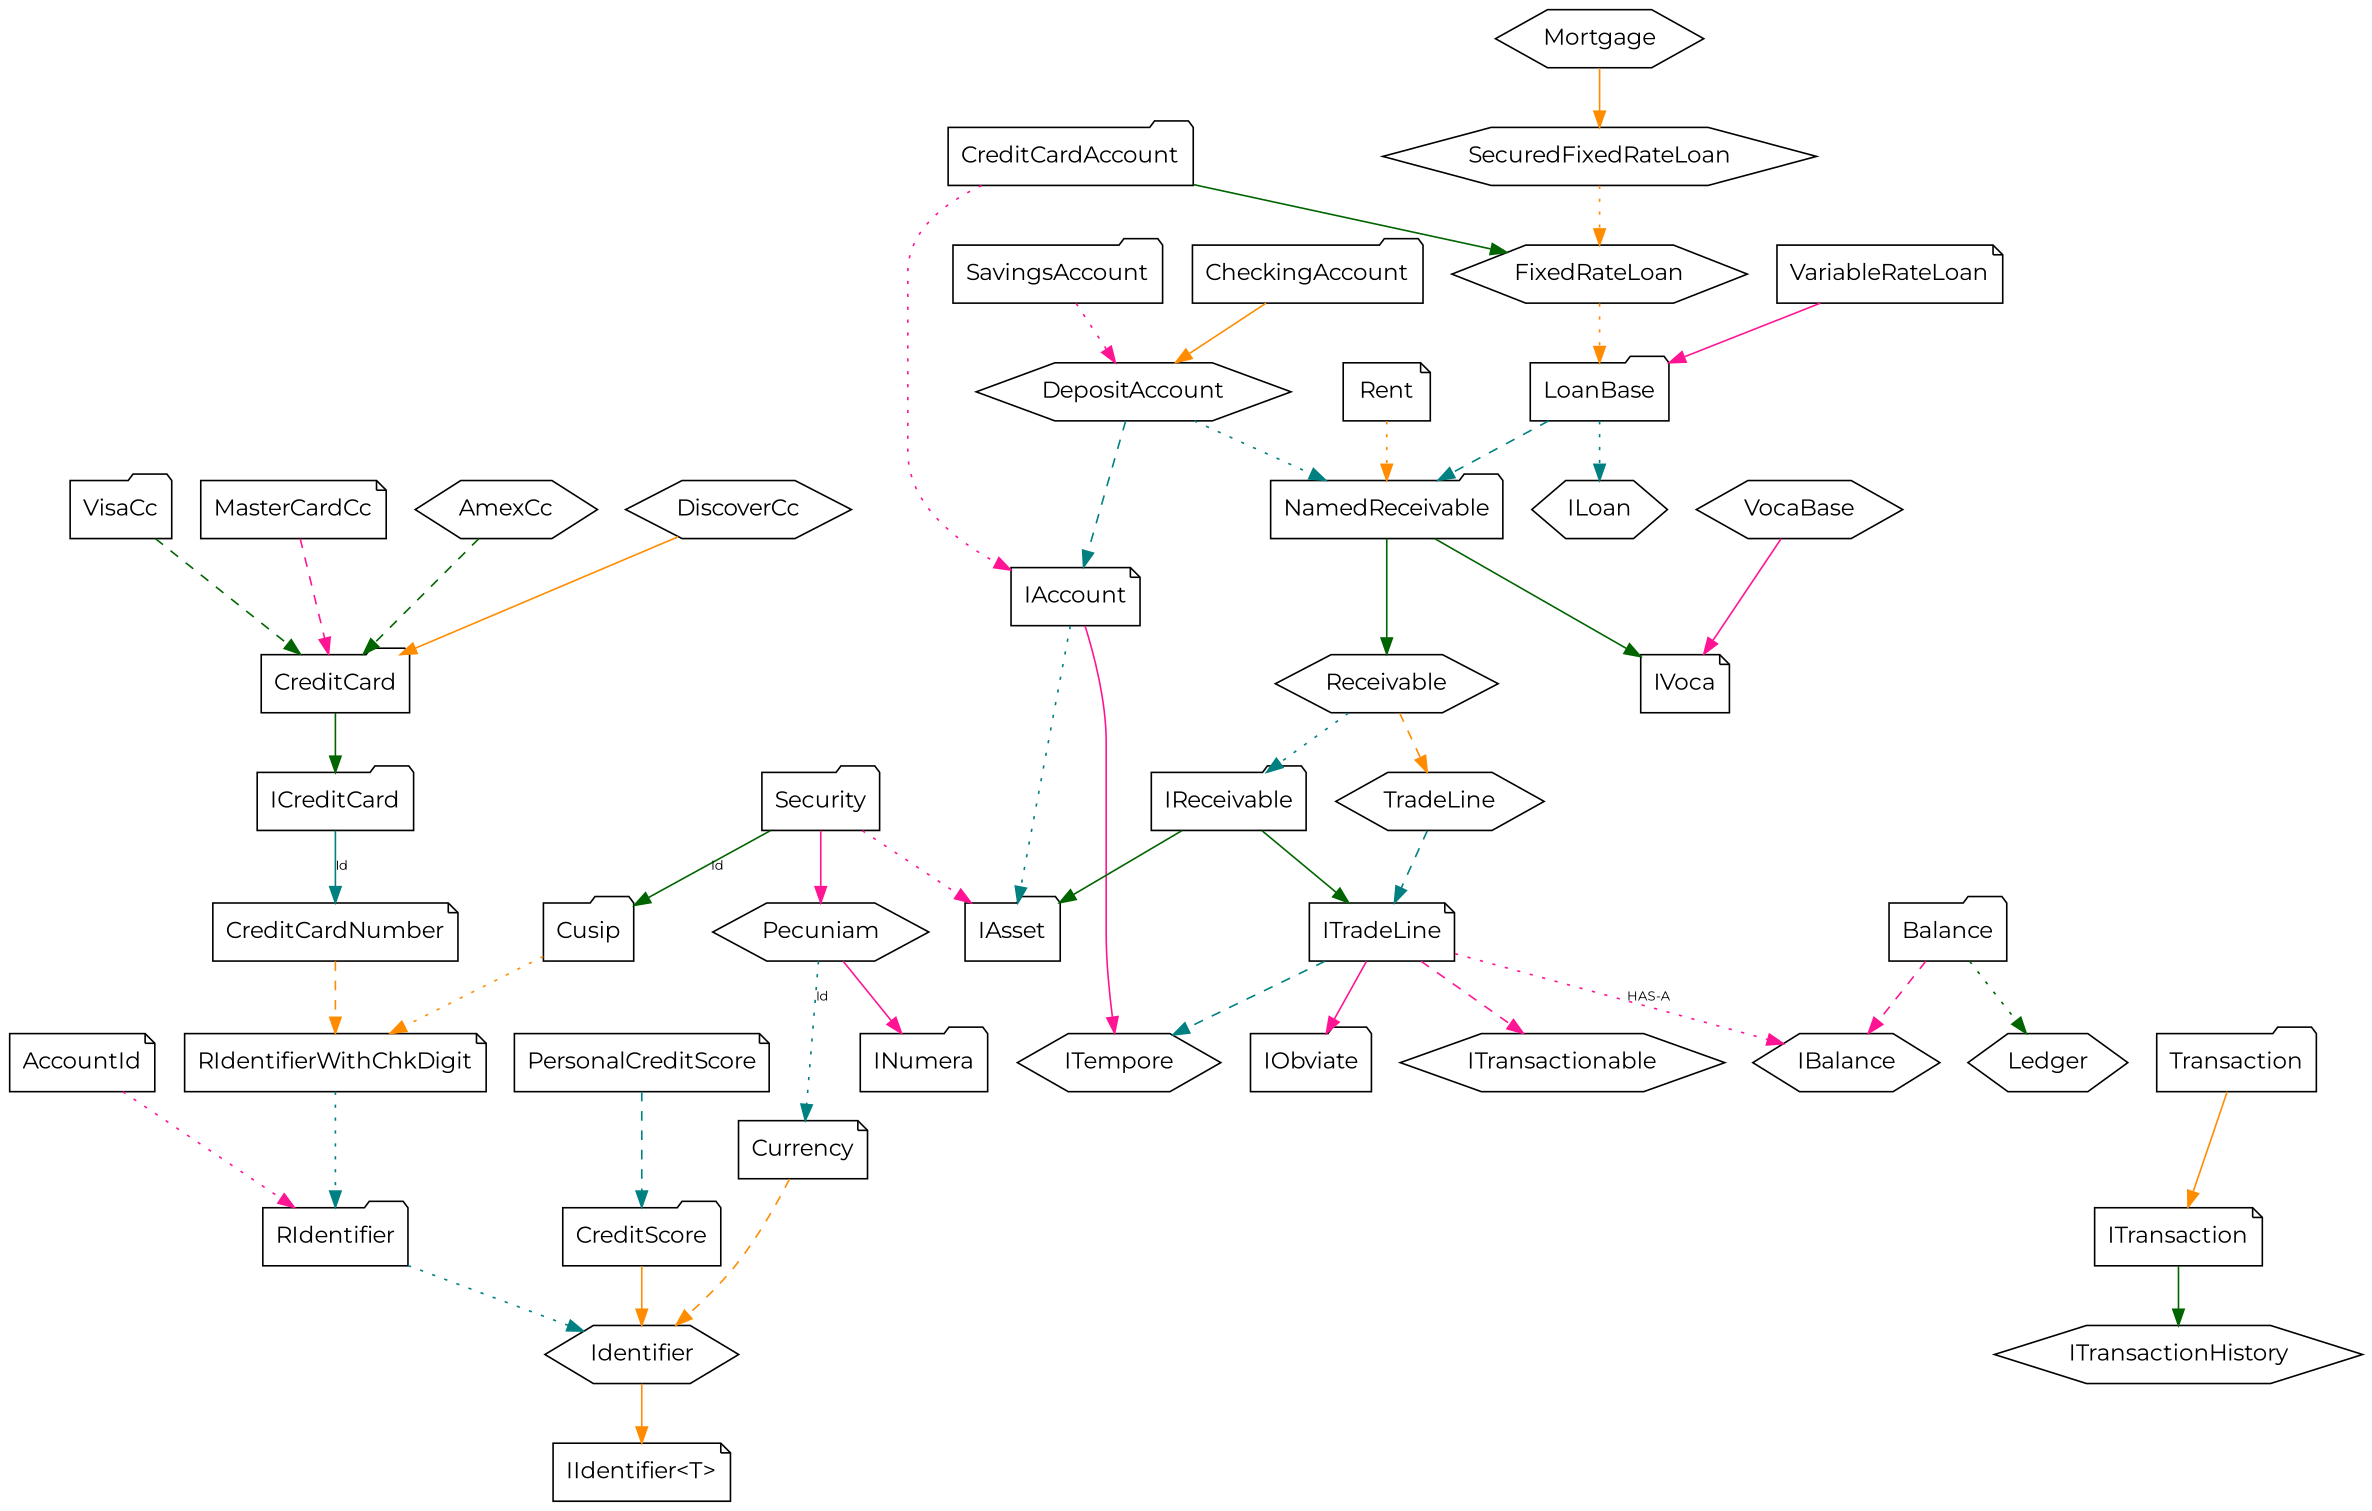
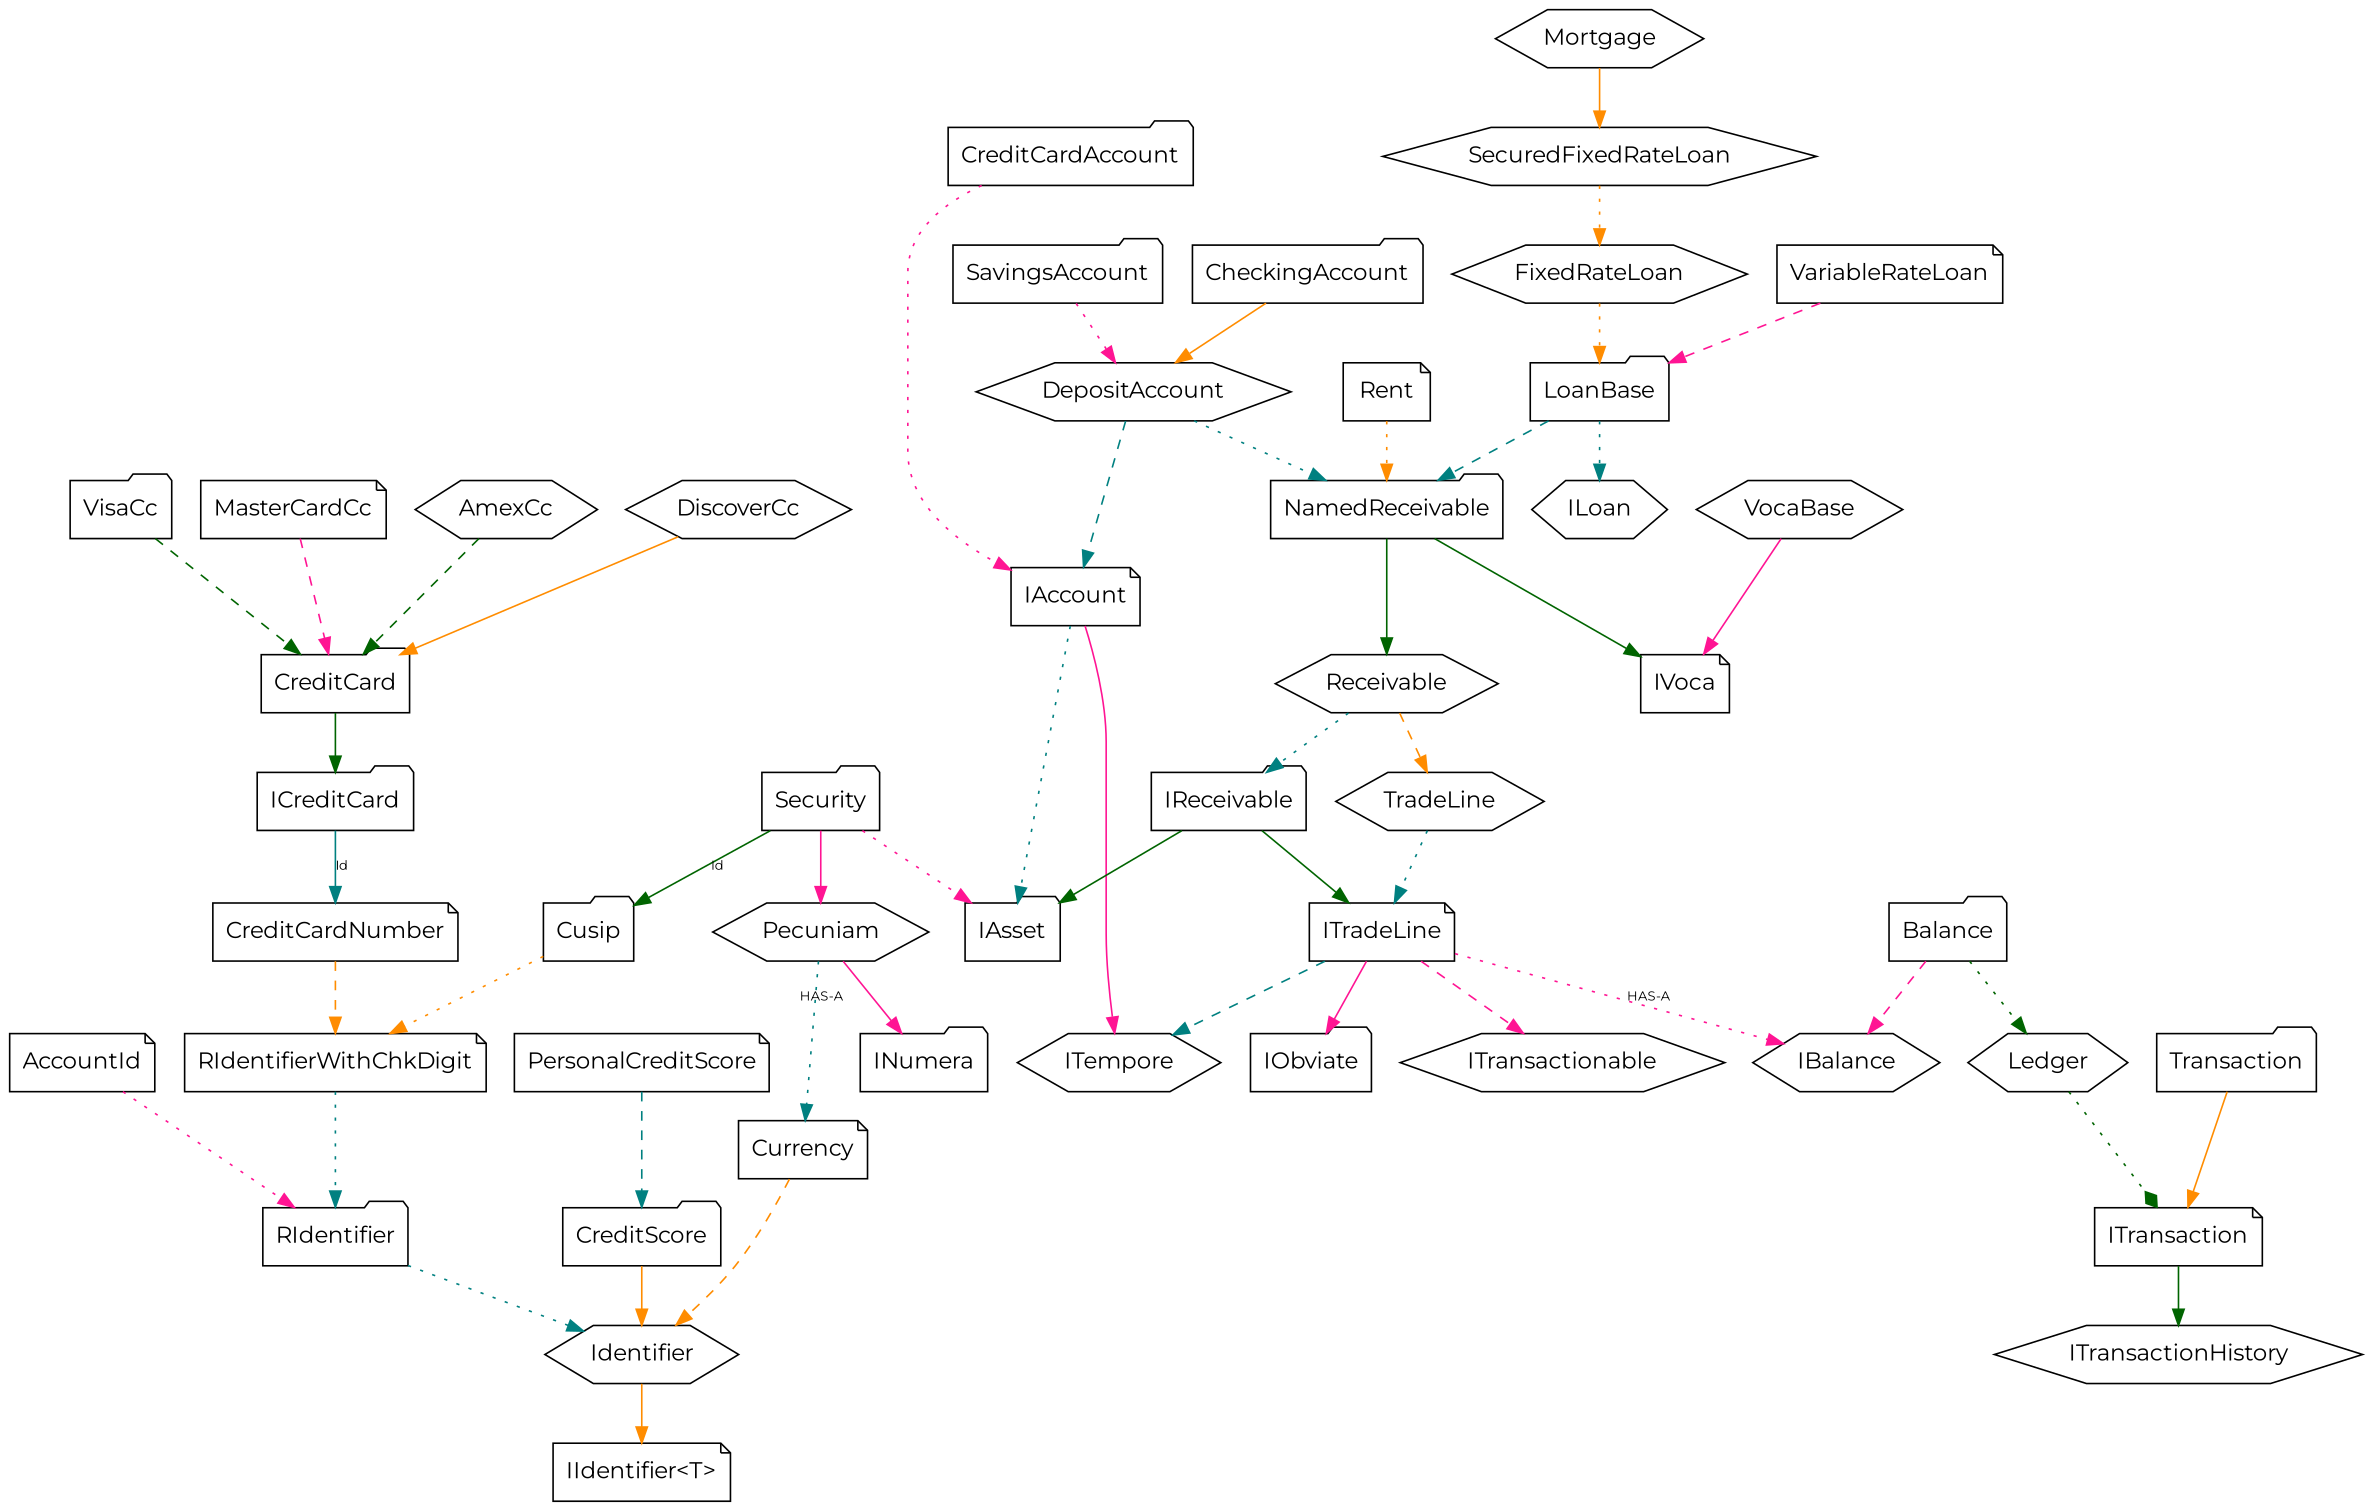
(1342, 217) -> none
(1752, 330) -> (1752, 330)
(1414, 859) -> (1414, 859)
(822, 997) -> (822, 997)
none -> (2107, 1142)
